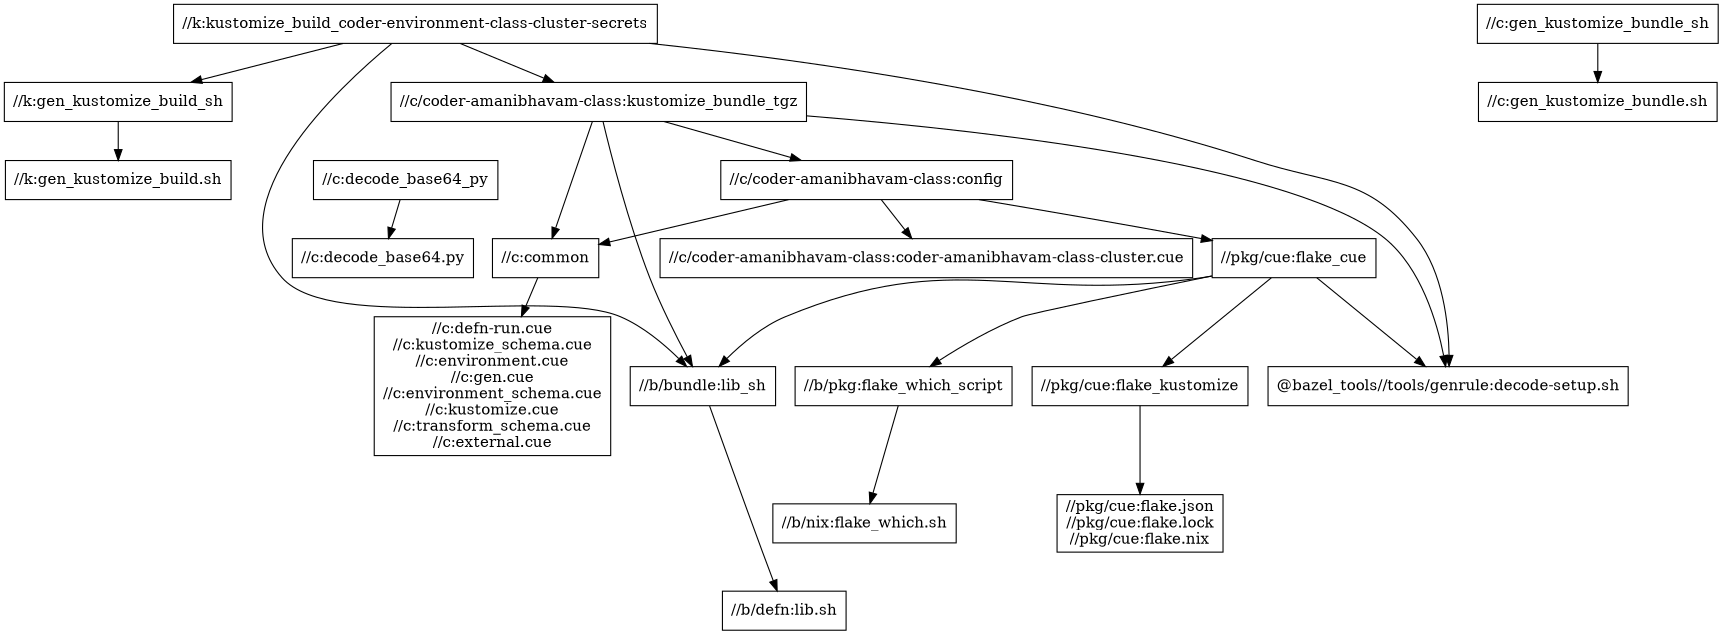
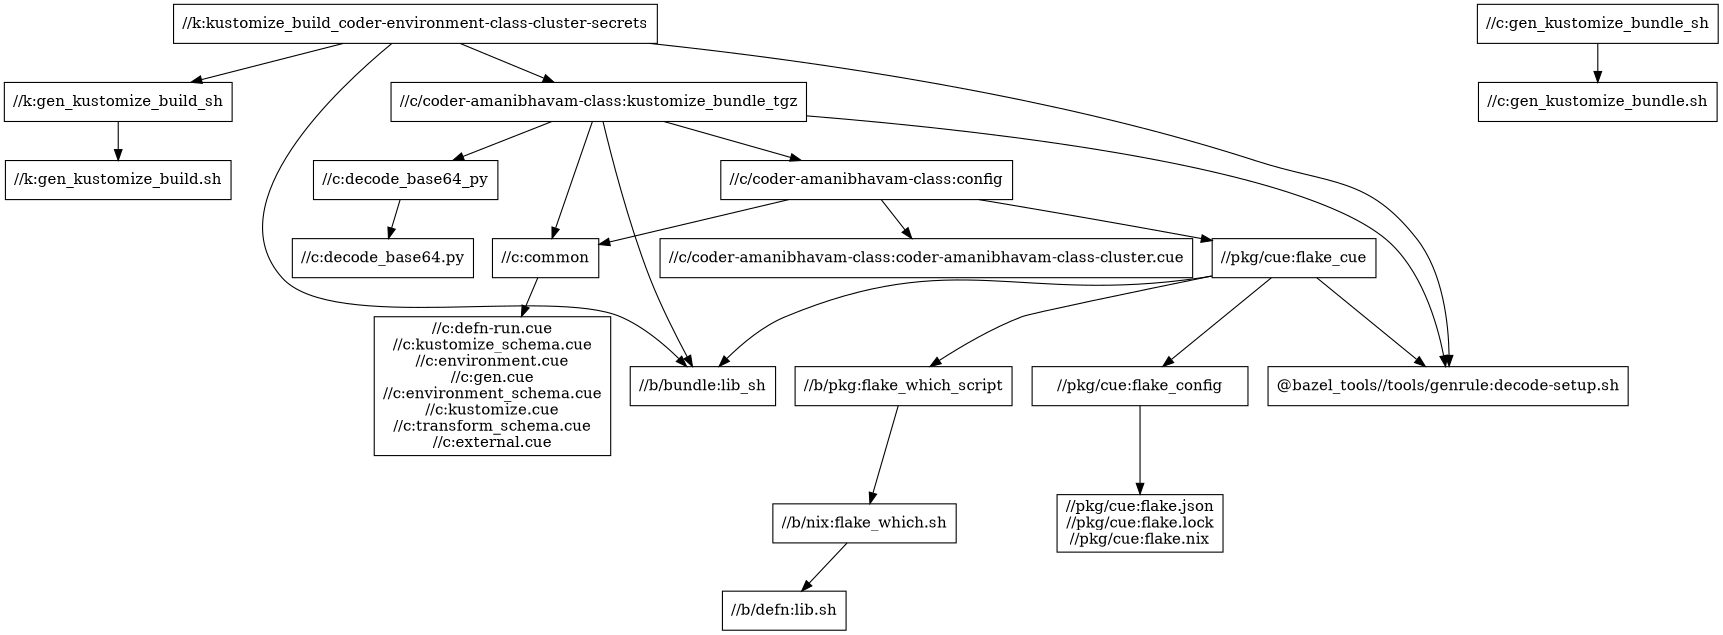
none -> (507, 139)
(1140, 386) -> (1140, 386)
(741, 494) -> (828, 563)
